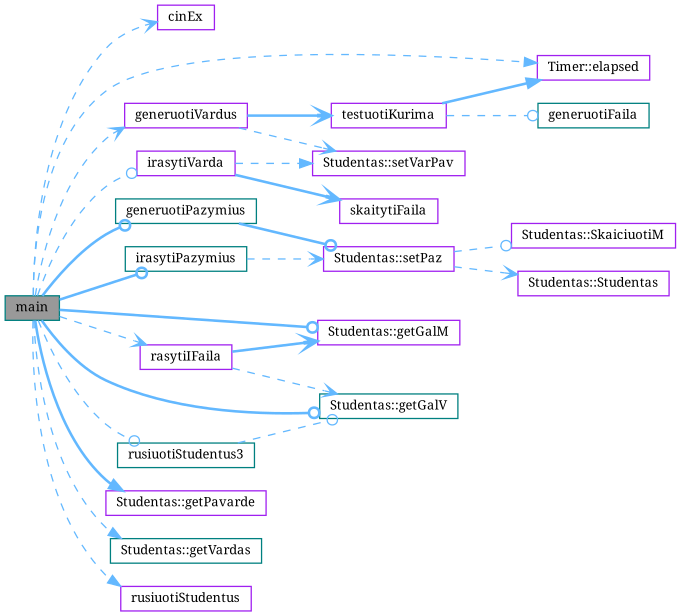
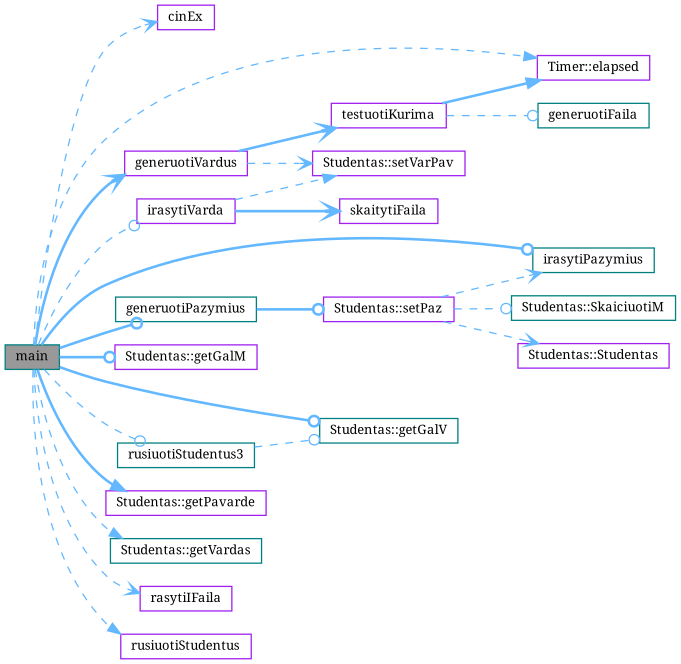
(60, 207) -> (60, 256)
(594, 236) -> (594, 308)
(278, 259) -> (485, 286)
(268, 347) -> none
(278, 379) -> none
